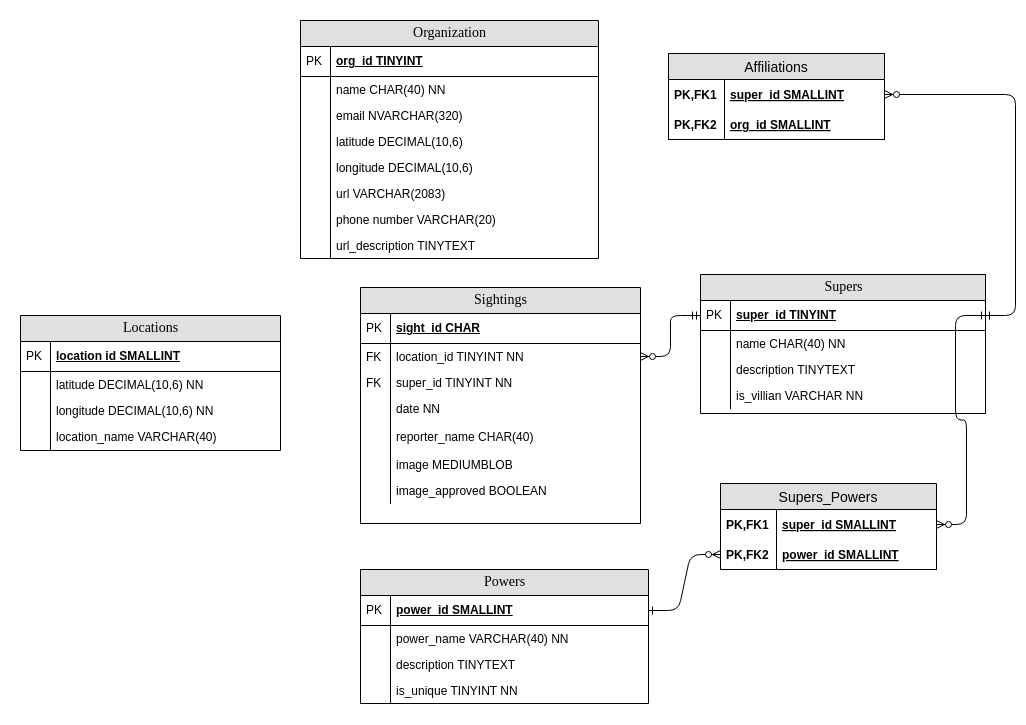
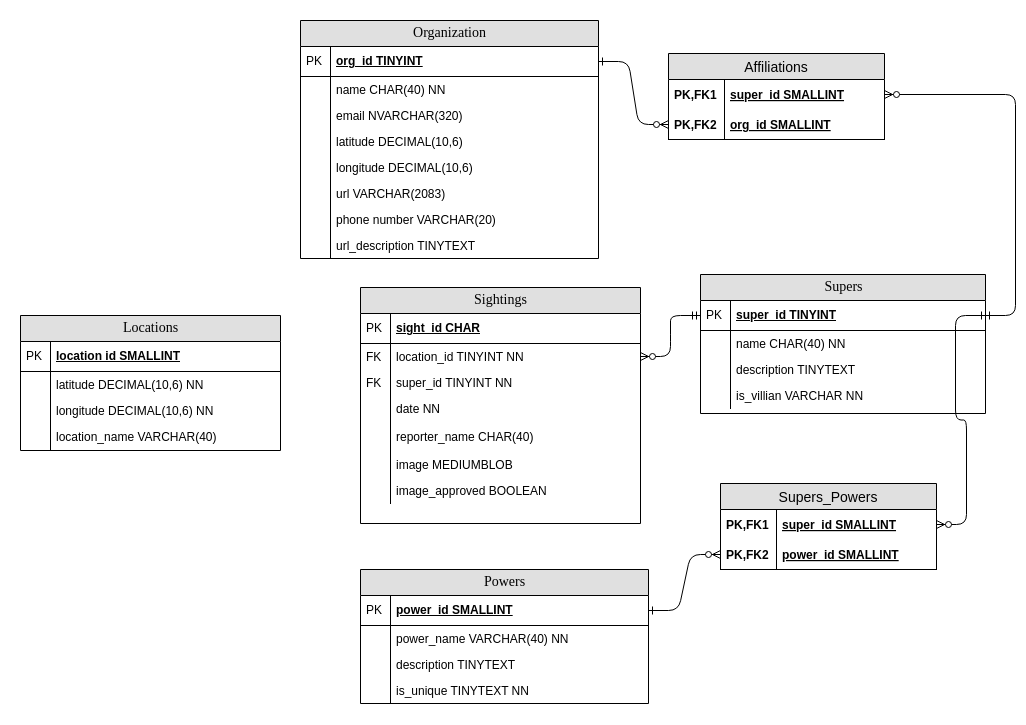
none -> (634, 94)
(457, 692) -> (461, 692)
